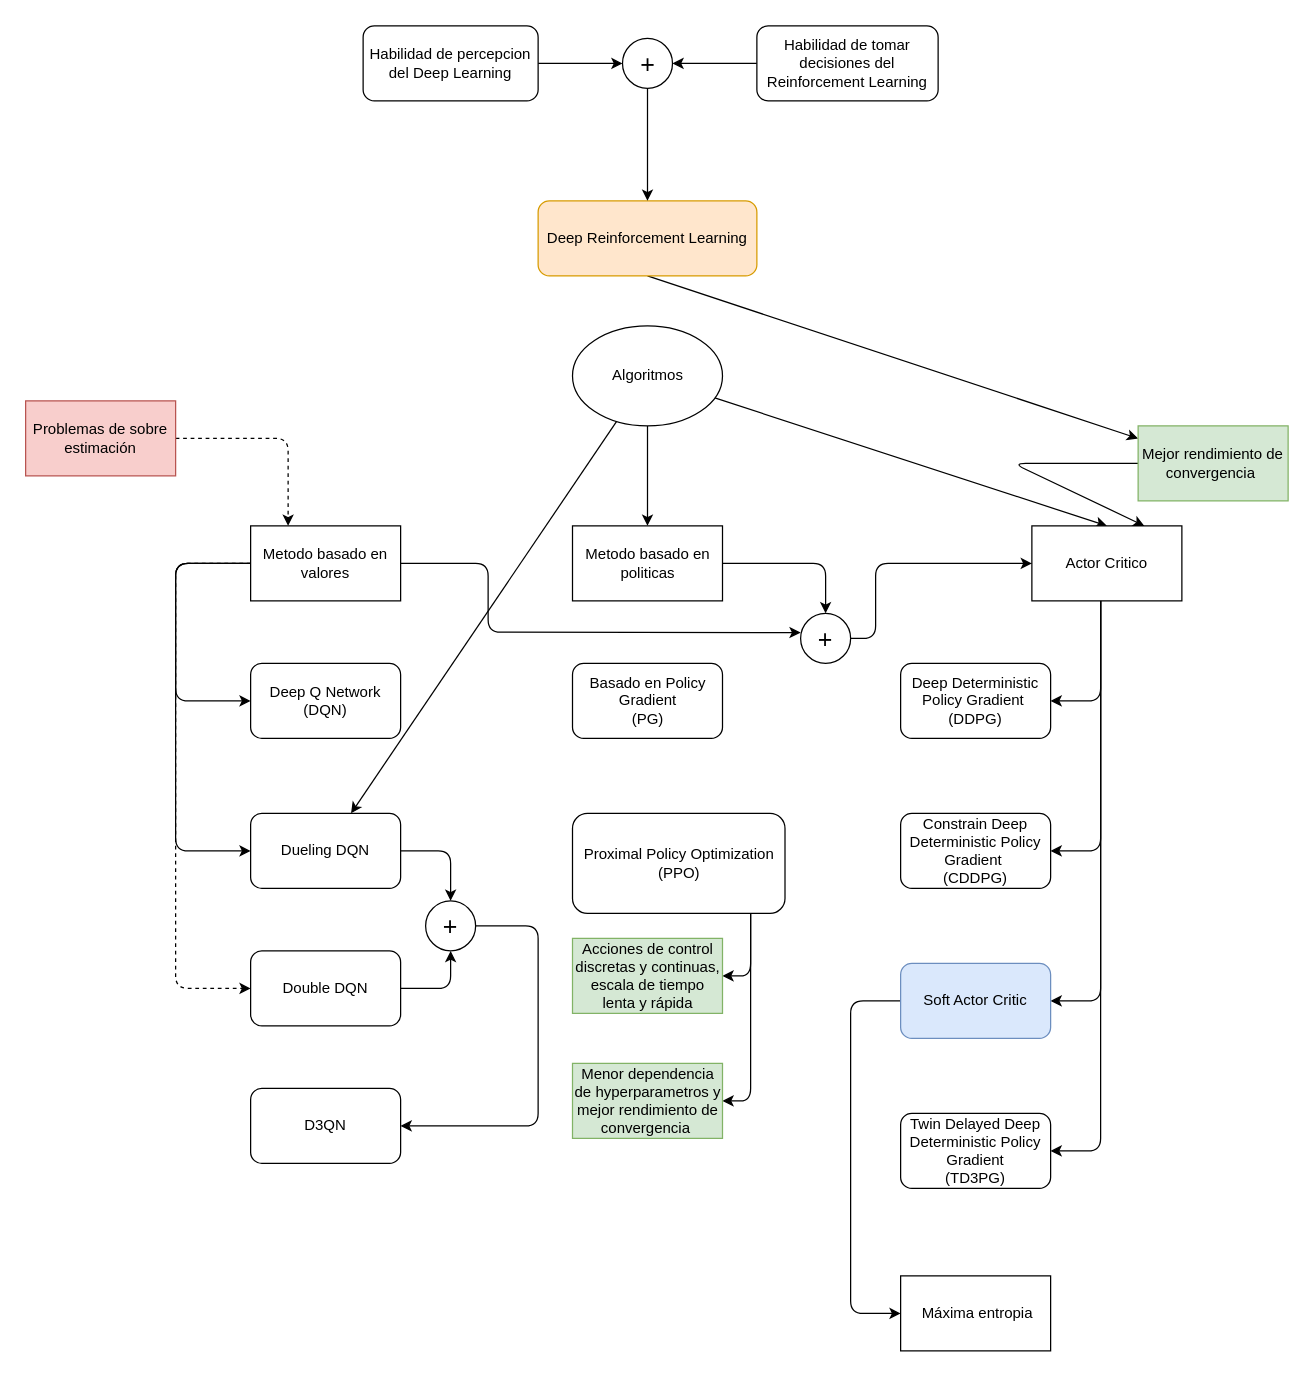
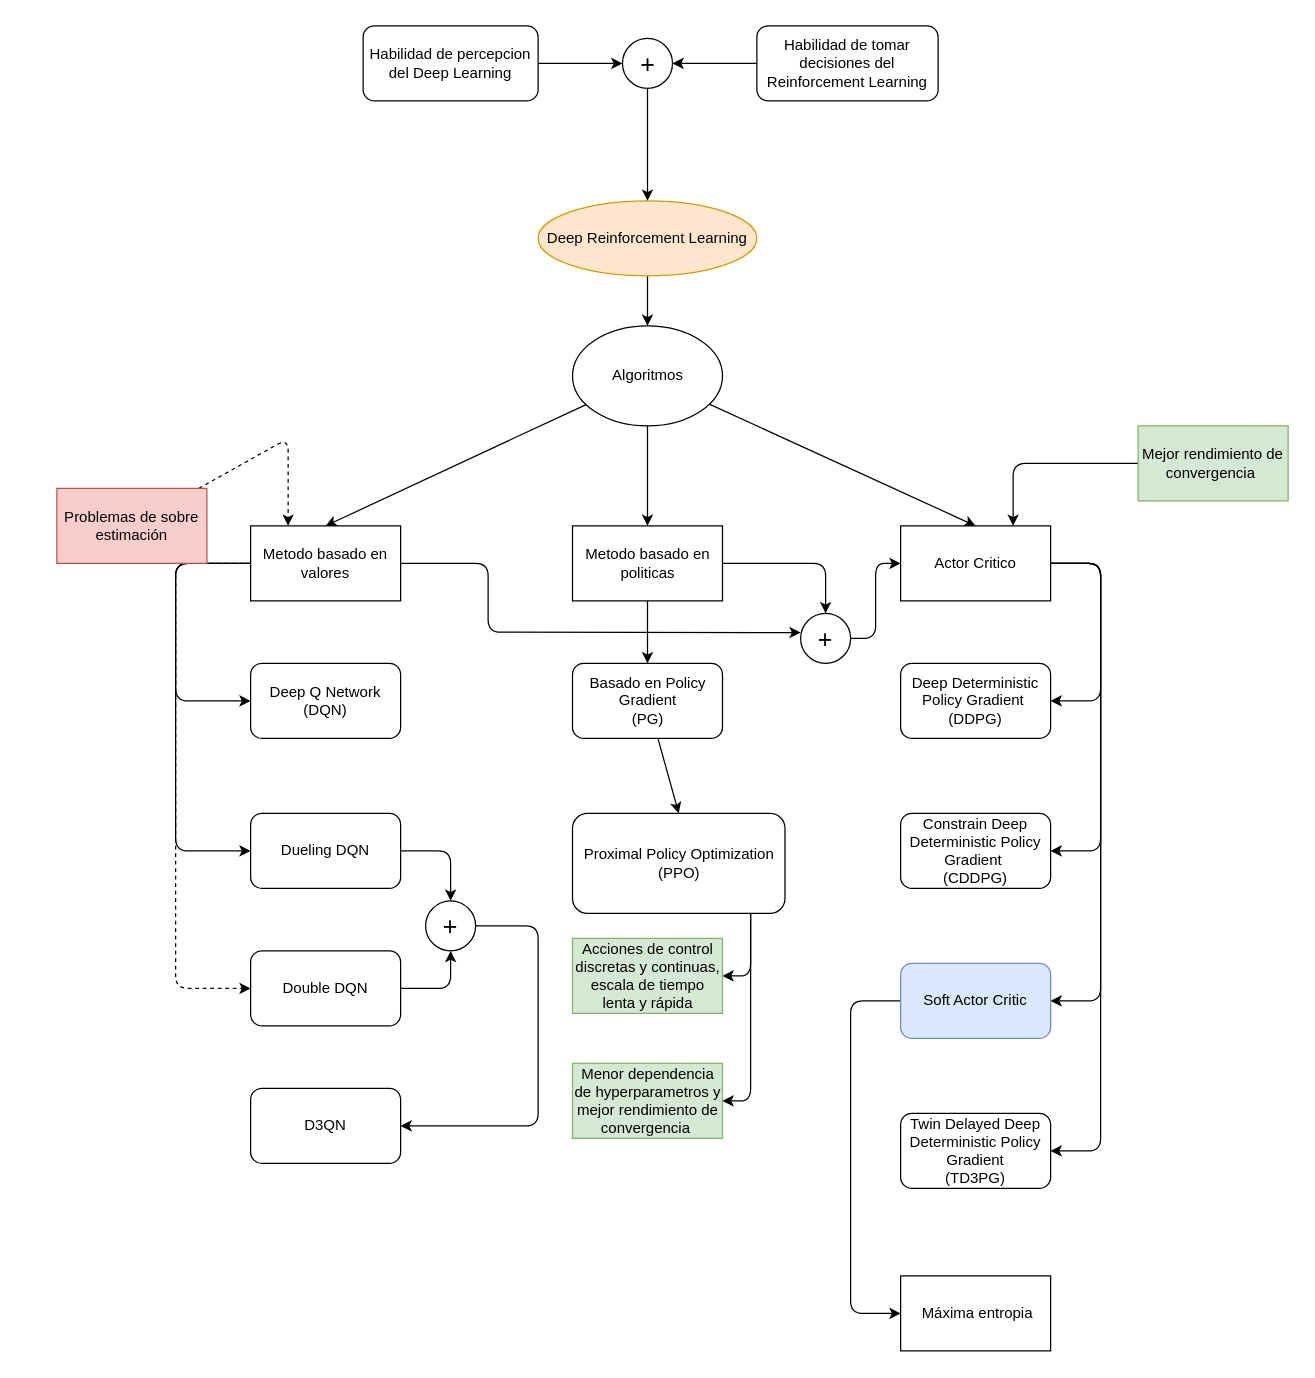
(648, 238) -> (648, 238)
(889, 356) -> (648, 297)
(101, 438) -> (132, 526)
(1107, 563) -> (976, 563)
none -> (648, 628)
(421, 710) -> (460, 463)
none -> (667, 771)
